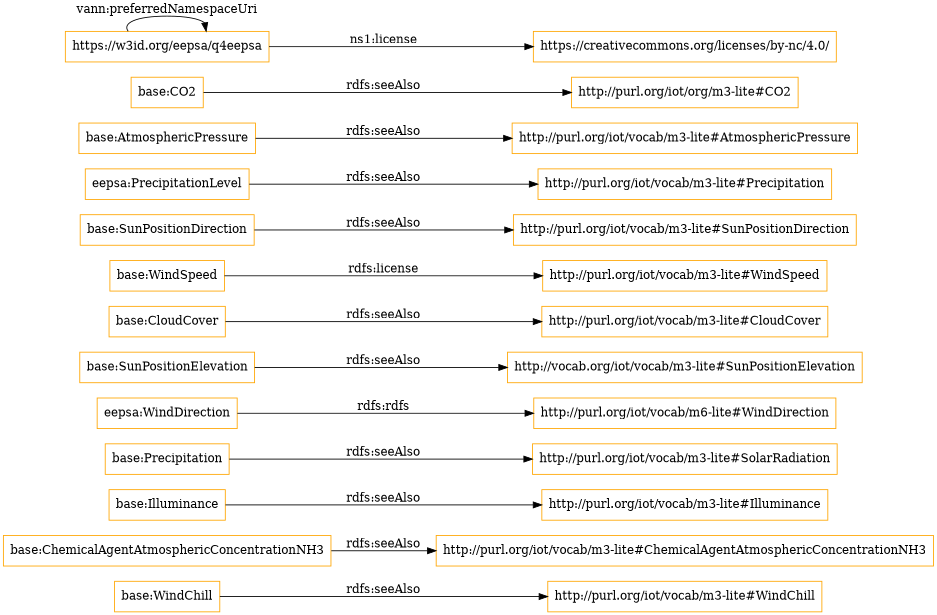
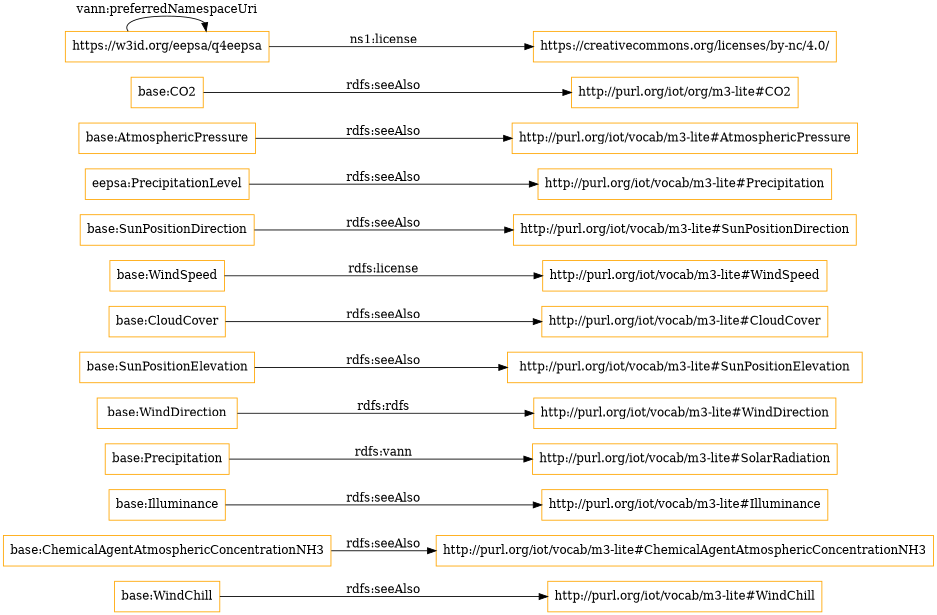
(685, 367) -> (685, 367)
(167, 413) -> (167, 413)
(685, 413) -> (685, 413)
(384, 453) -> (384, 453)
